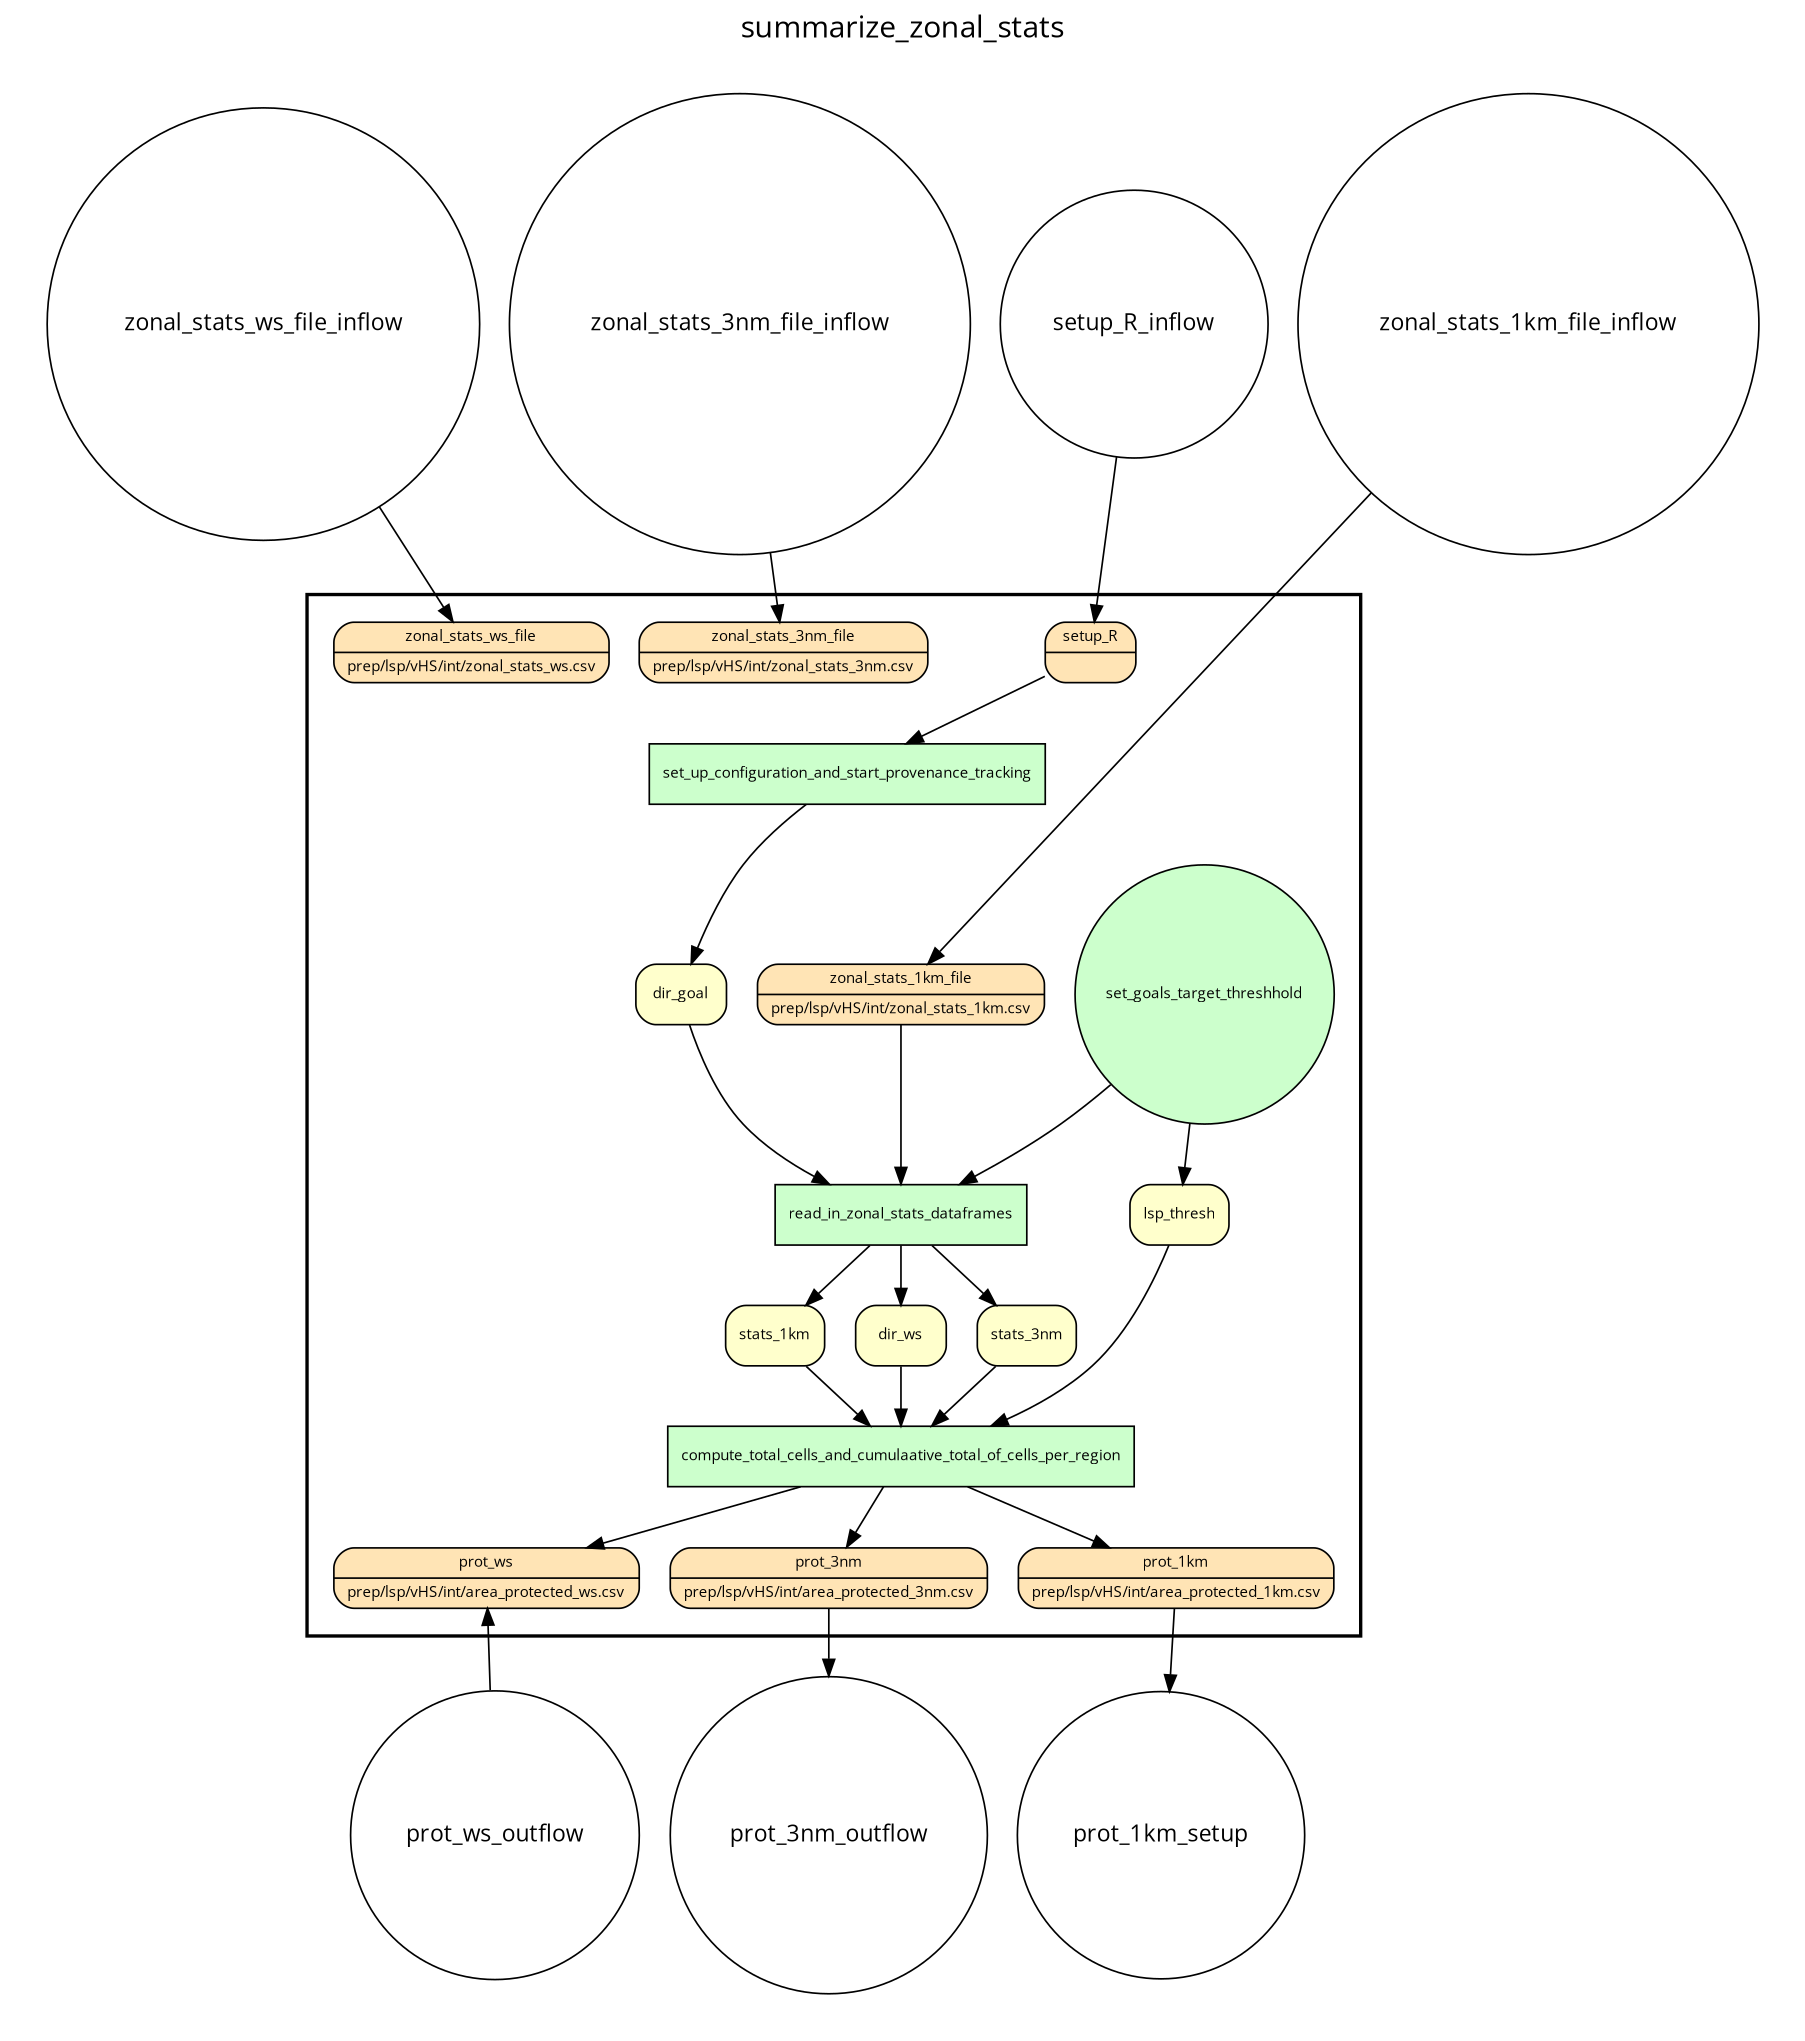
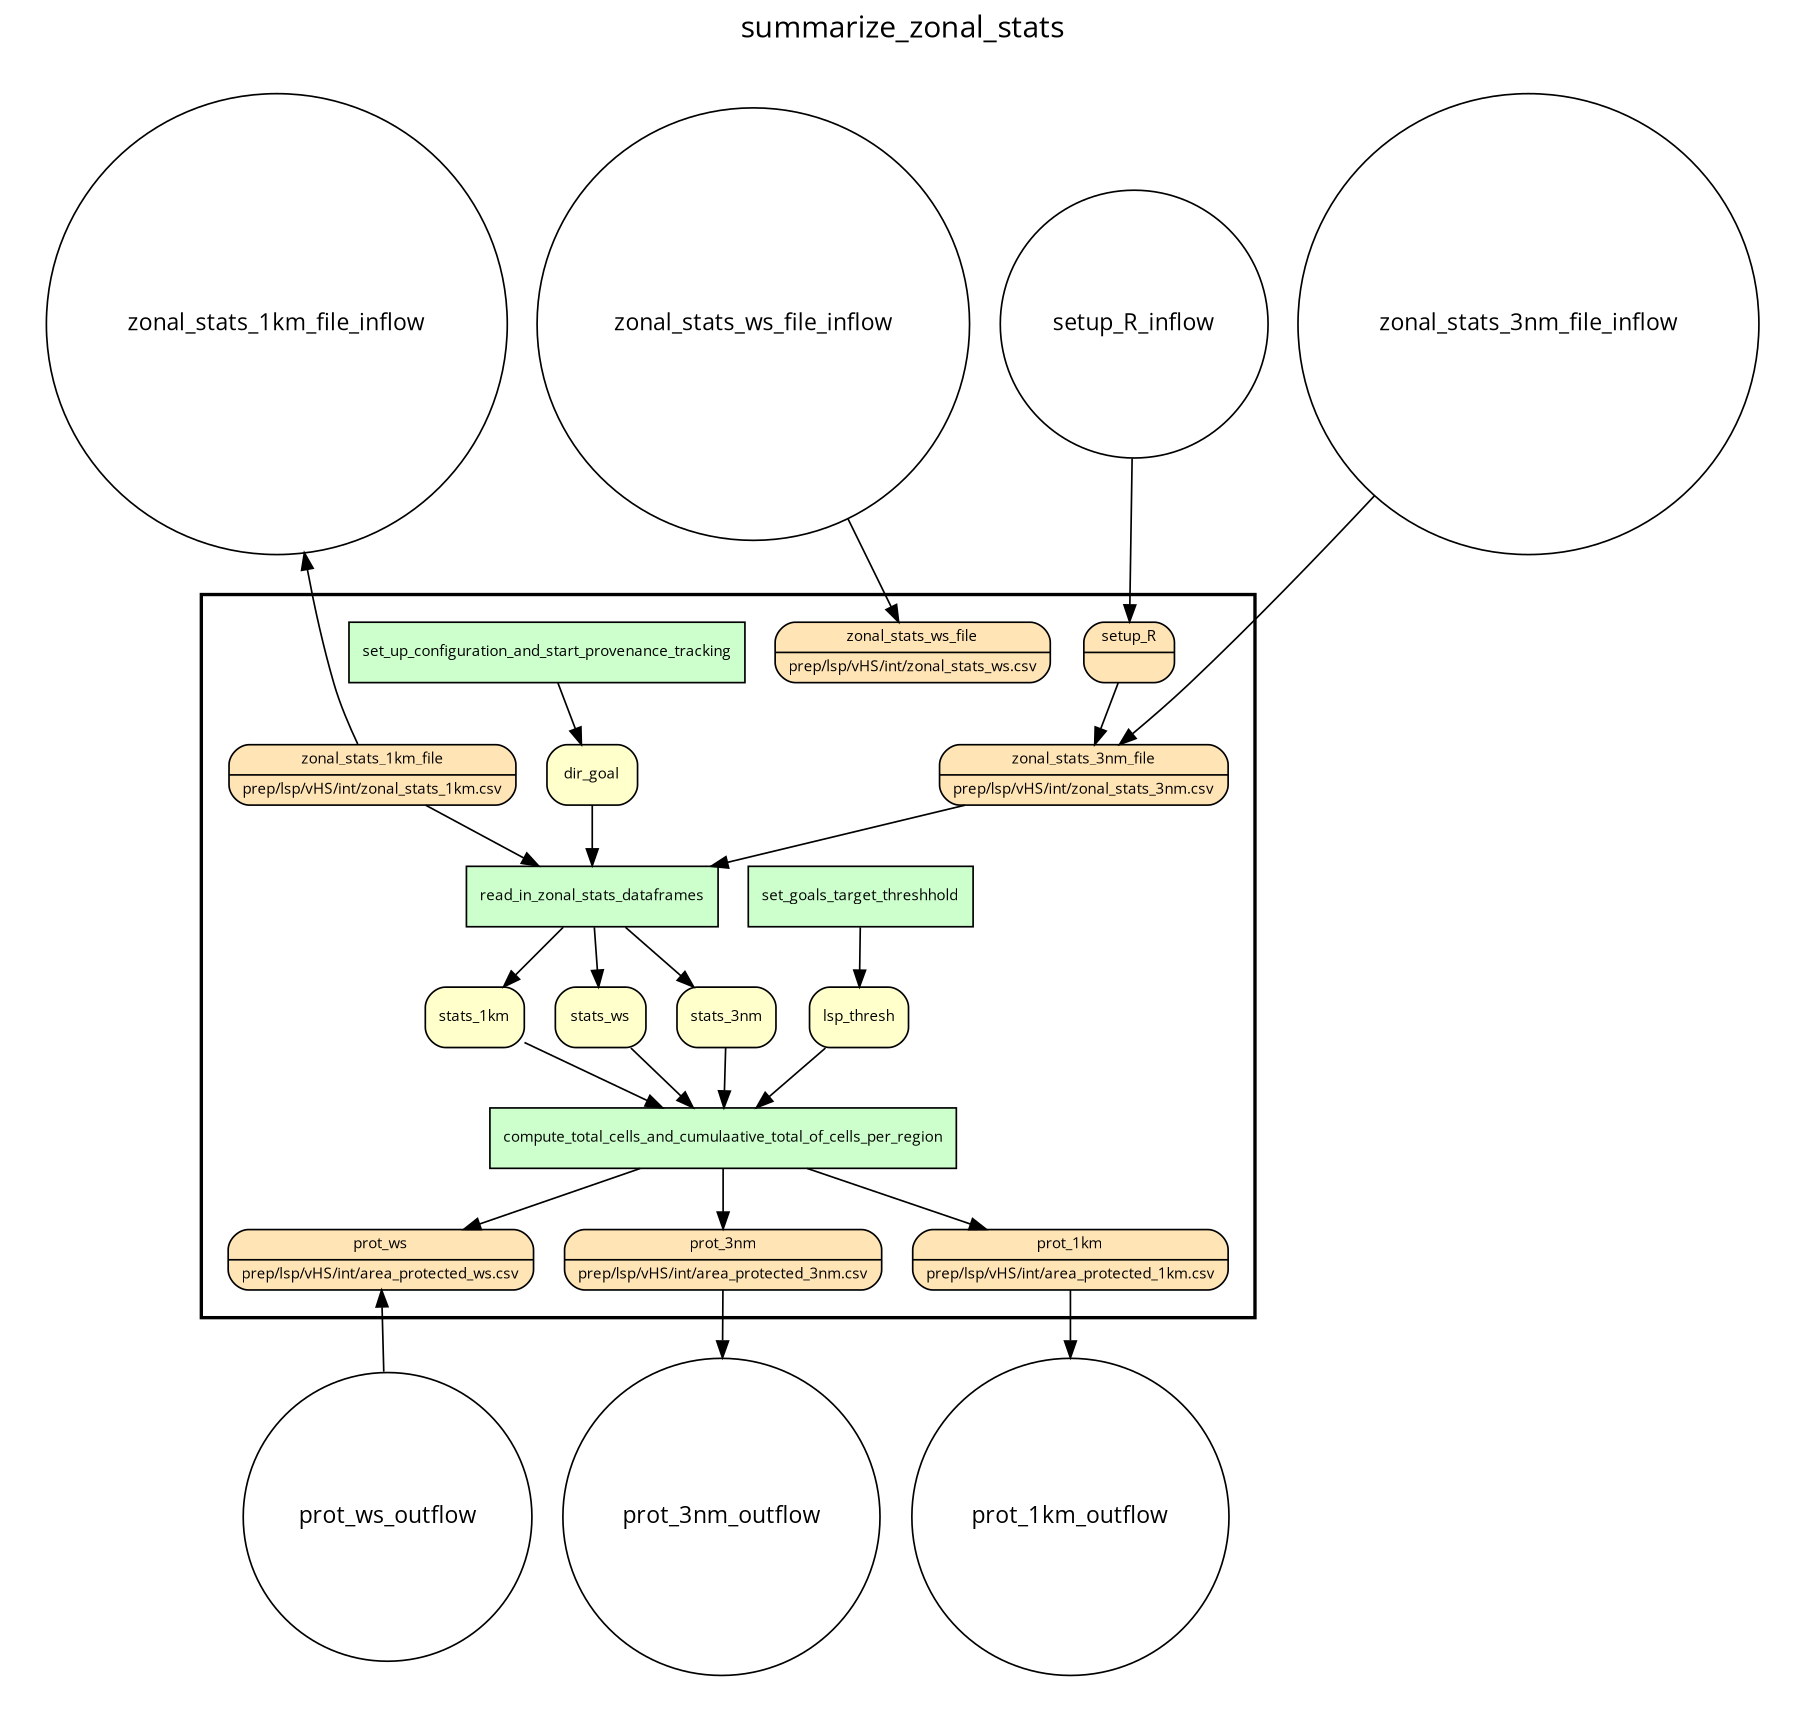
(983, 706) -> (1109, 706)
(1156, 722) -> (327, 659)
(1205, 994) -> (861, 897)
(1045, 1135) -> (846, 834)
(901, 1336) -> (601, 1017)
(1161, 1835) -> (1070, 1517)
